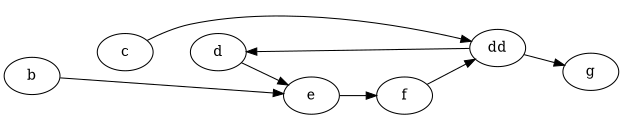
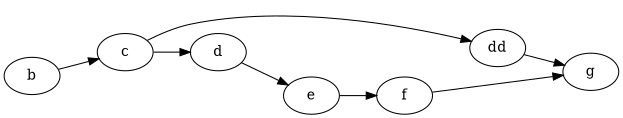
(363, 50) -> (167, 52)
(447, 74) -> (493, 84)
(167, 85) -> (74, 65)
